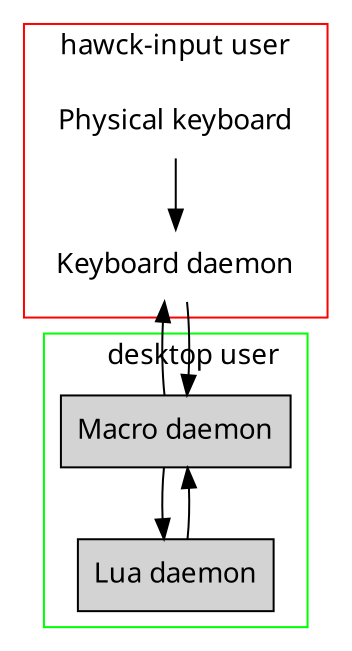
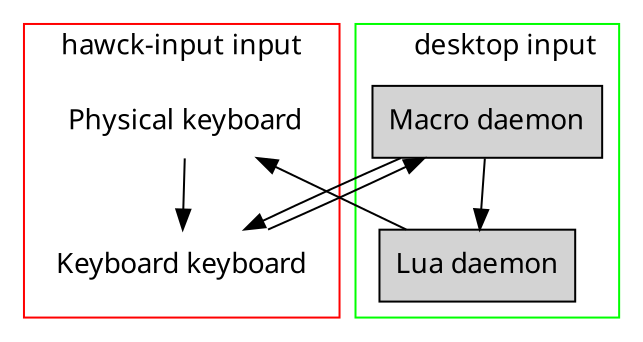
(176, 47) -> (182, 47)
(176, 266) -> (182, 266)
(176, 357) -> (487, 47)
(189, 514) -> (370, 212)
